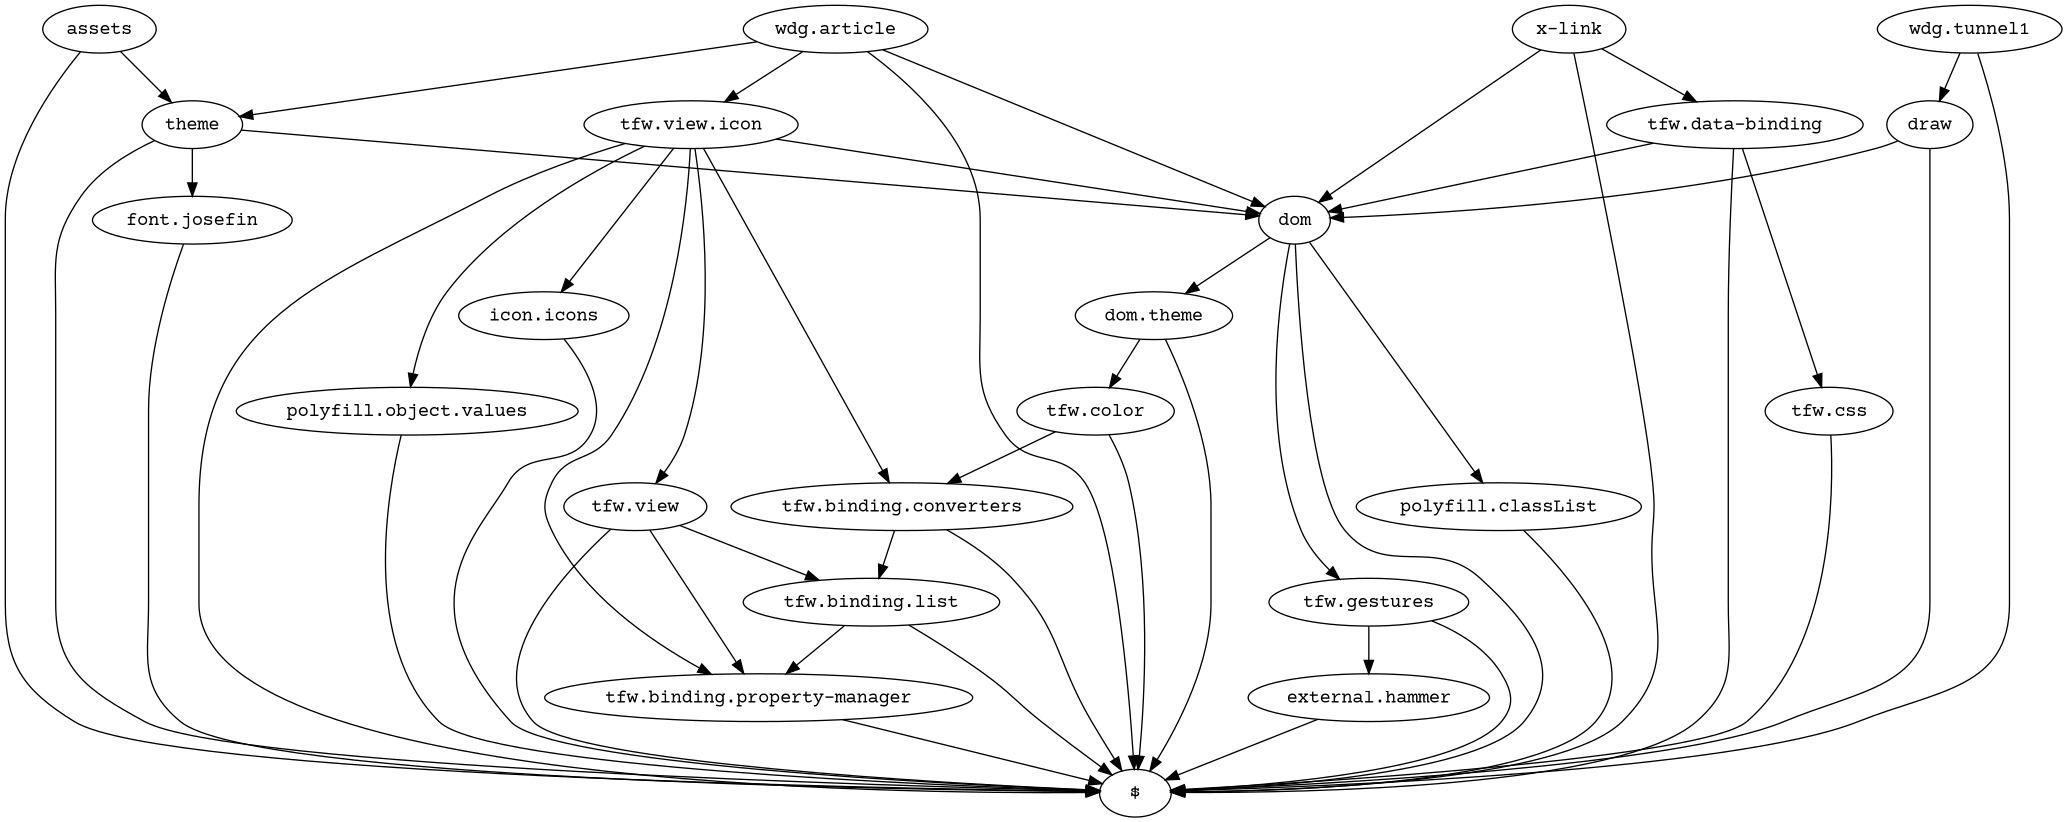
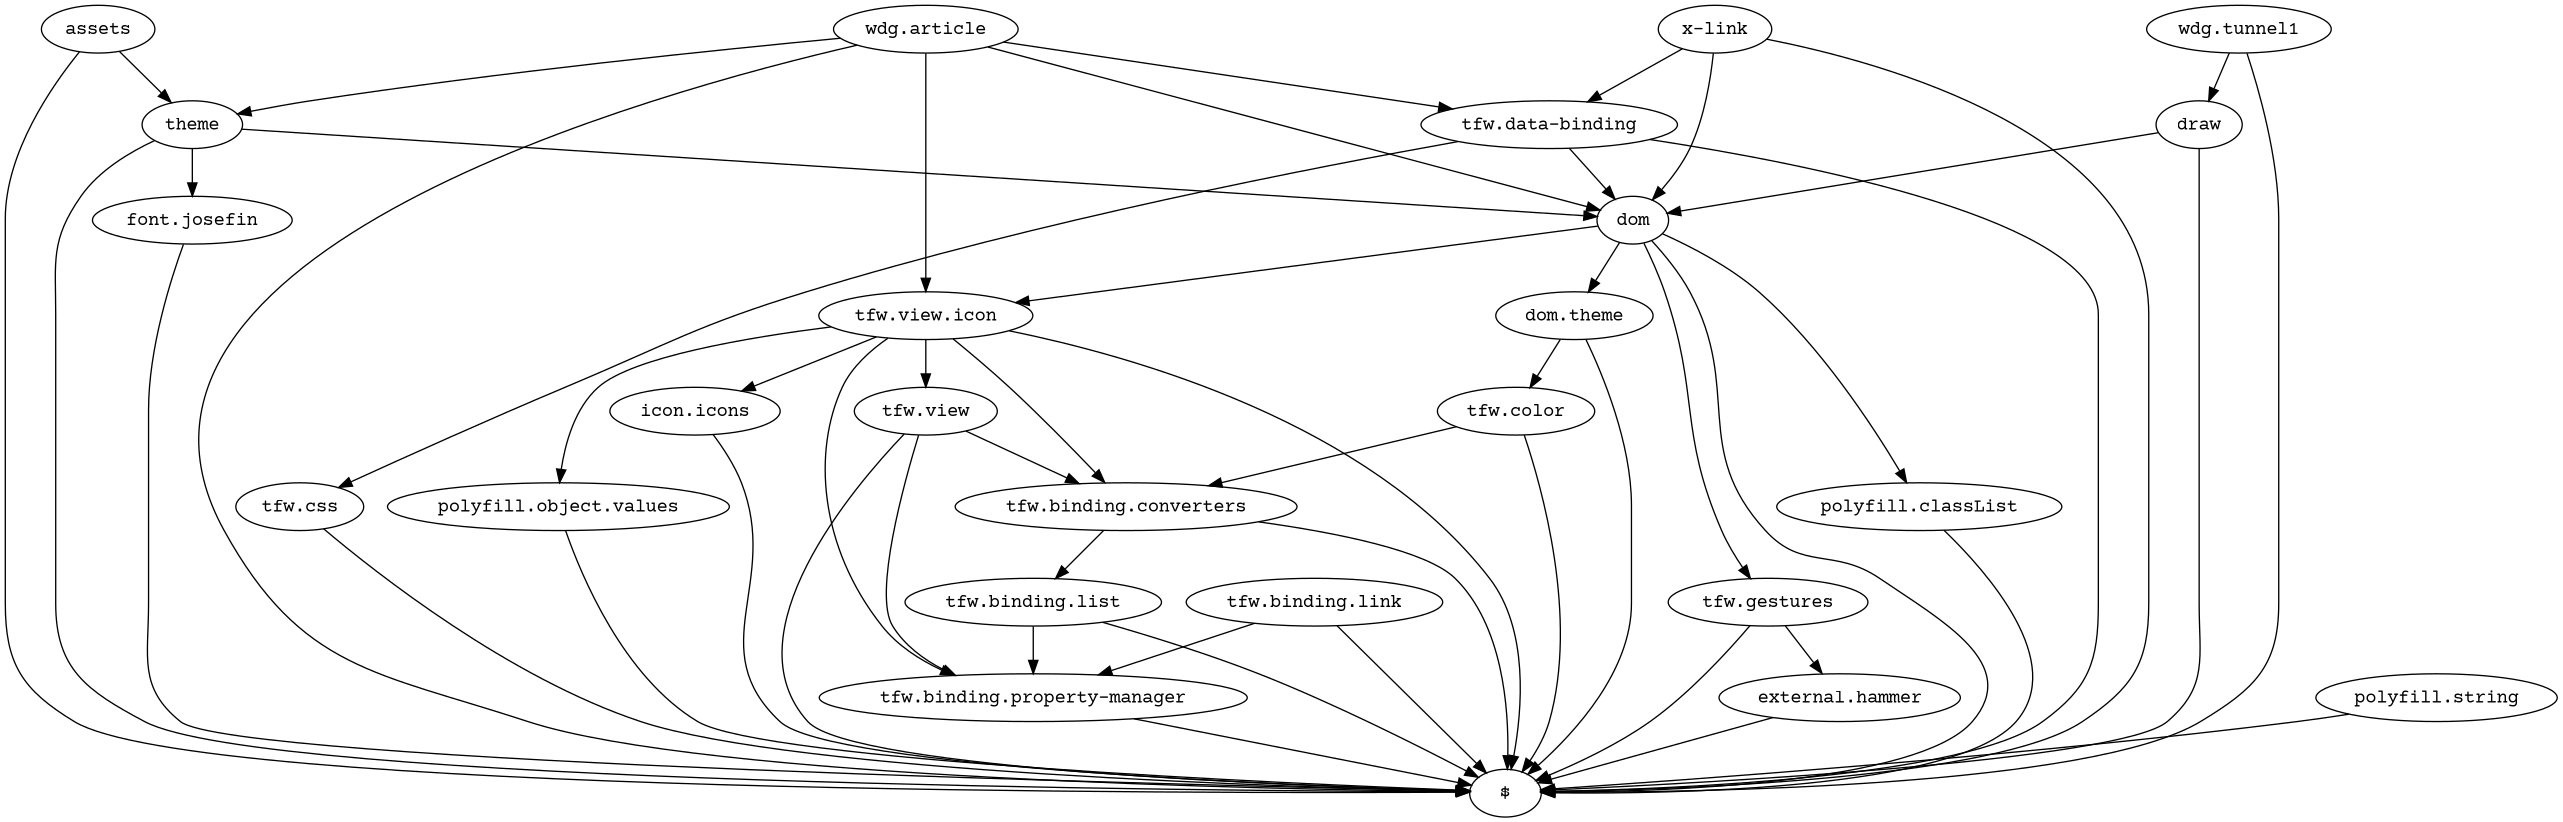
none -> (1221, 74)
(1011, 175) -> (1313, 263)
(743, 550) -> (1016, 455)
none -> (1314, 602)
none -> (2437, 698)
